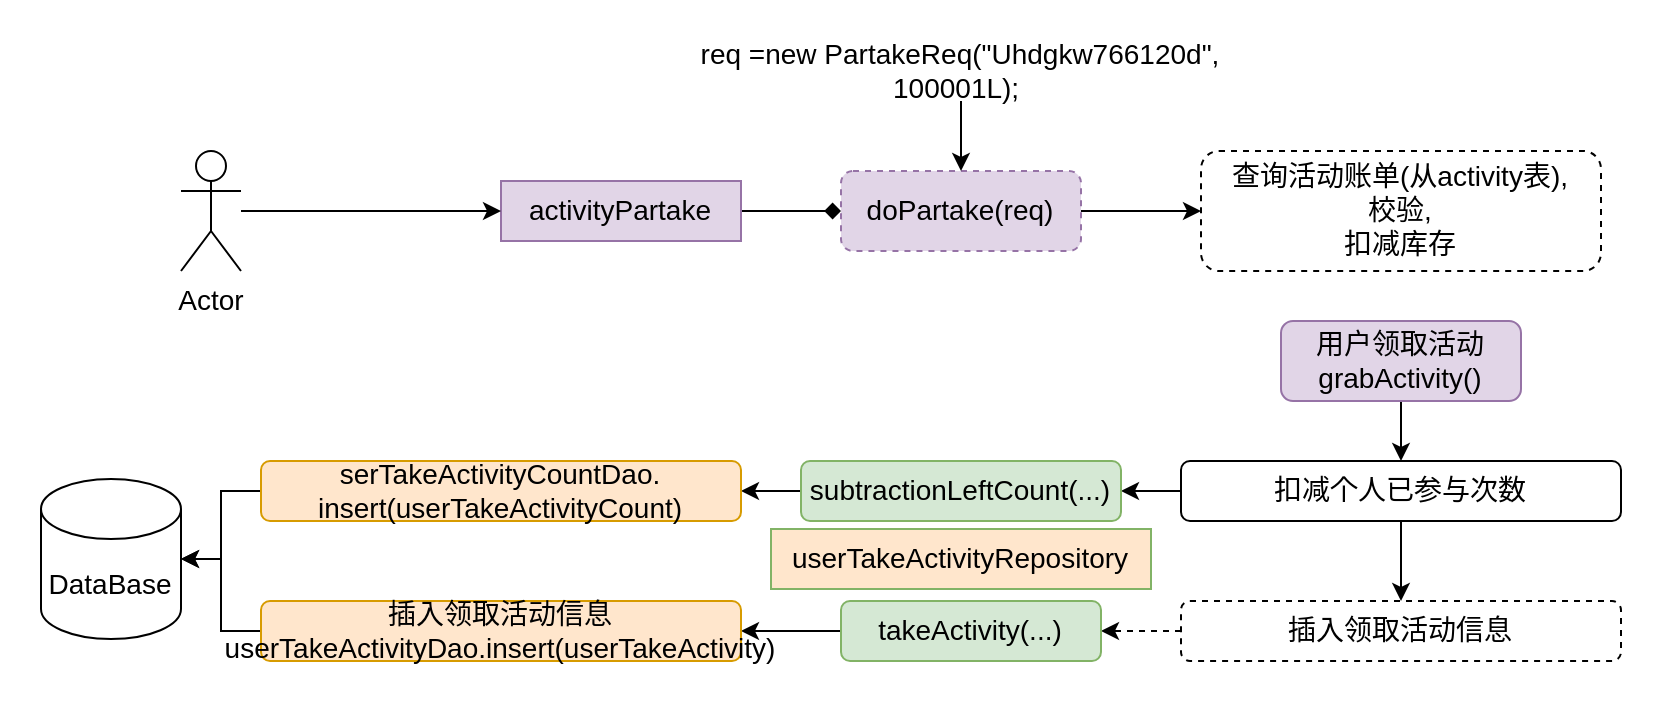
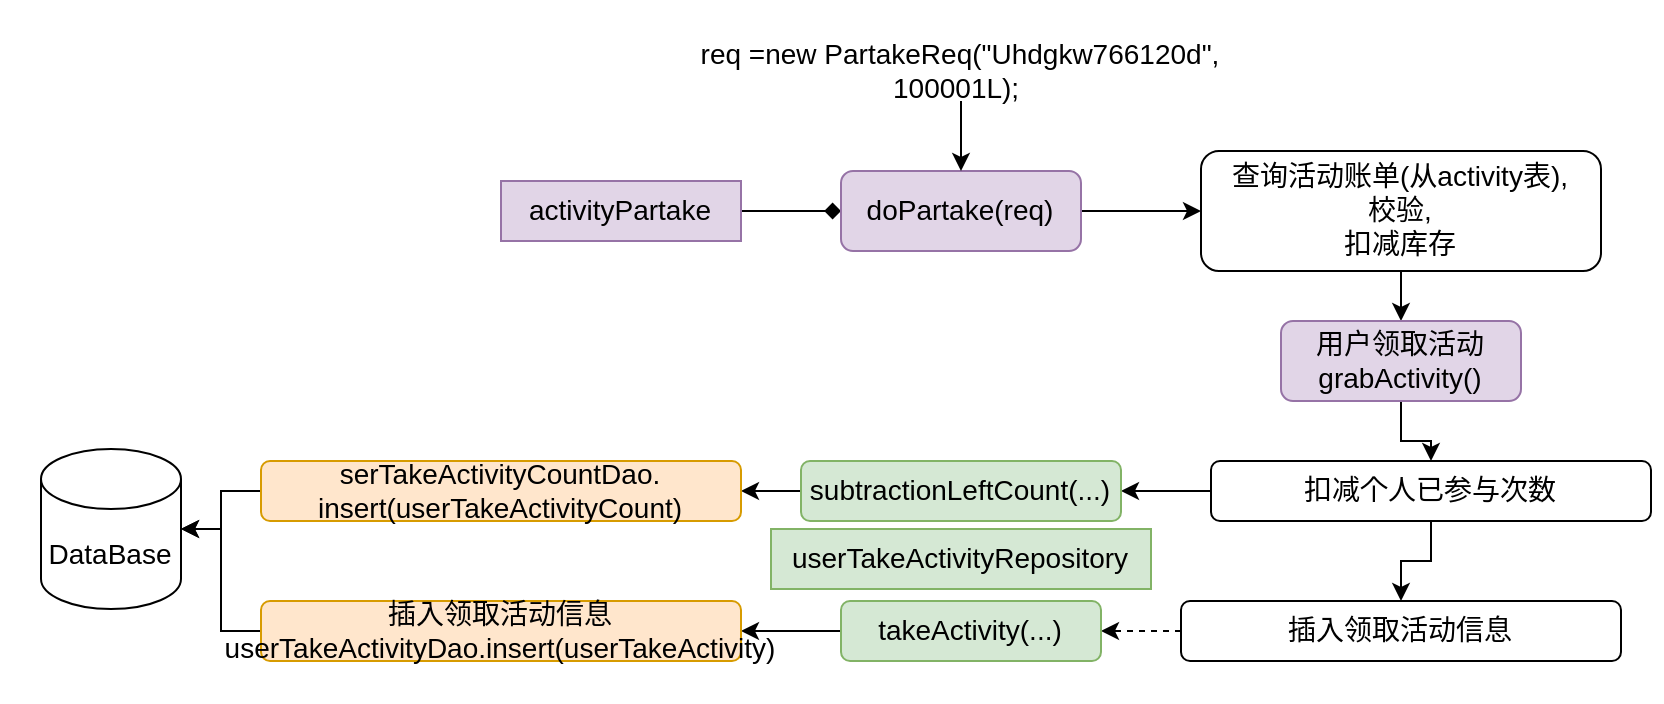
(211, 211) -> none
(364, 211) -> none
(961, 211) -> (961, 211)
(1401, 211) -> (1401, 211)
none -> (1401, 303)
(1401, 491) -> (1431, 491)
(111, 559) -> (111, 529)
(961, 559) -> (961, 559)
(1401, 631) -> (1401, 631)
